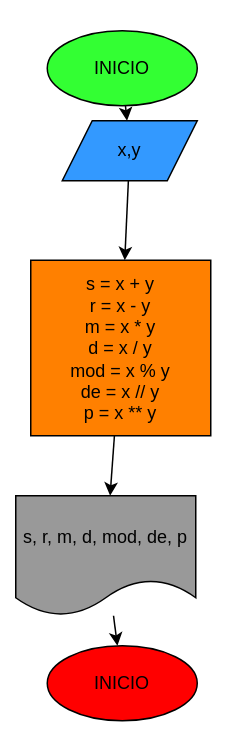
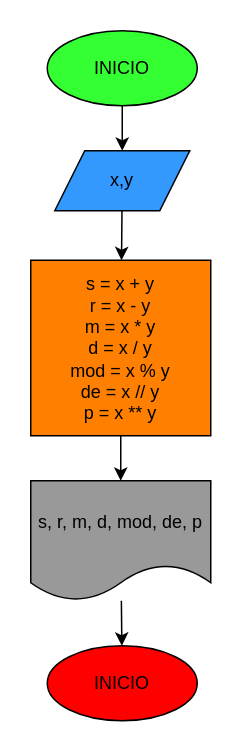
(130, 151) -> (122, 181)
(106, 556) -> (121, 541)
